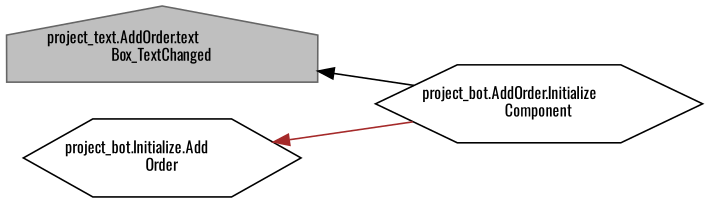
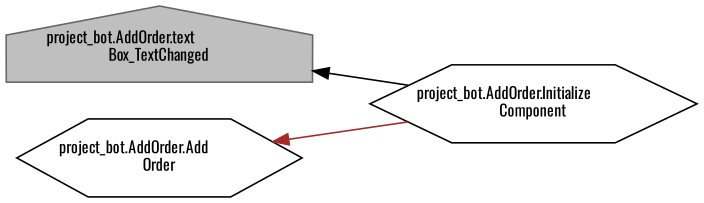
(162, 48) -> (159, 48)
(162, 158) -> (159, 158)
